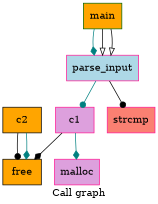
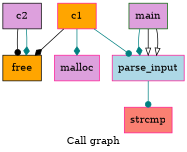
(103, 16) -> (148, 16)
(90, 92) -> (110, 40)
(115, 92) -> (148, 91)
(22, 120) -> (22, 16)
(75, 120) -> (77, 16)
